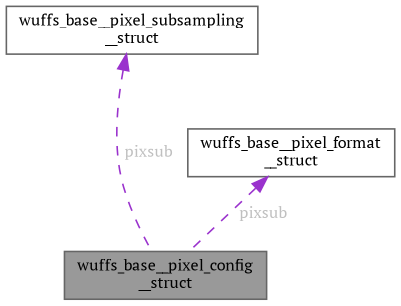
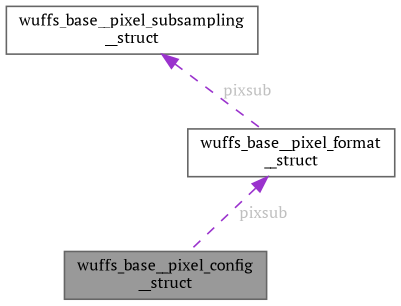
(119, 163) -> (218, 96)
